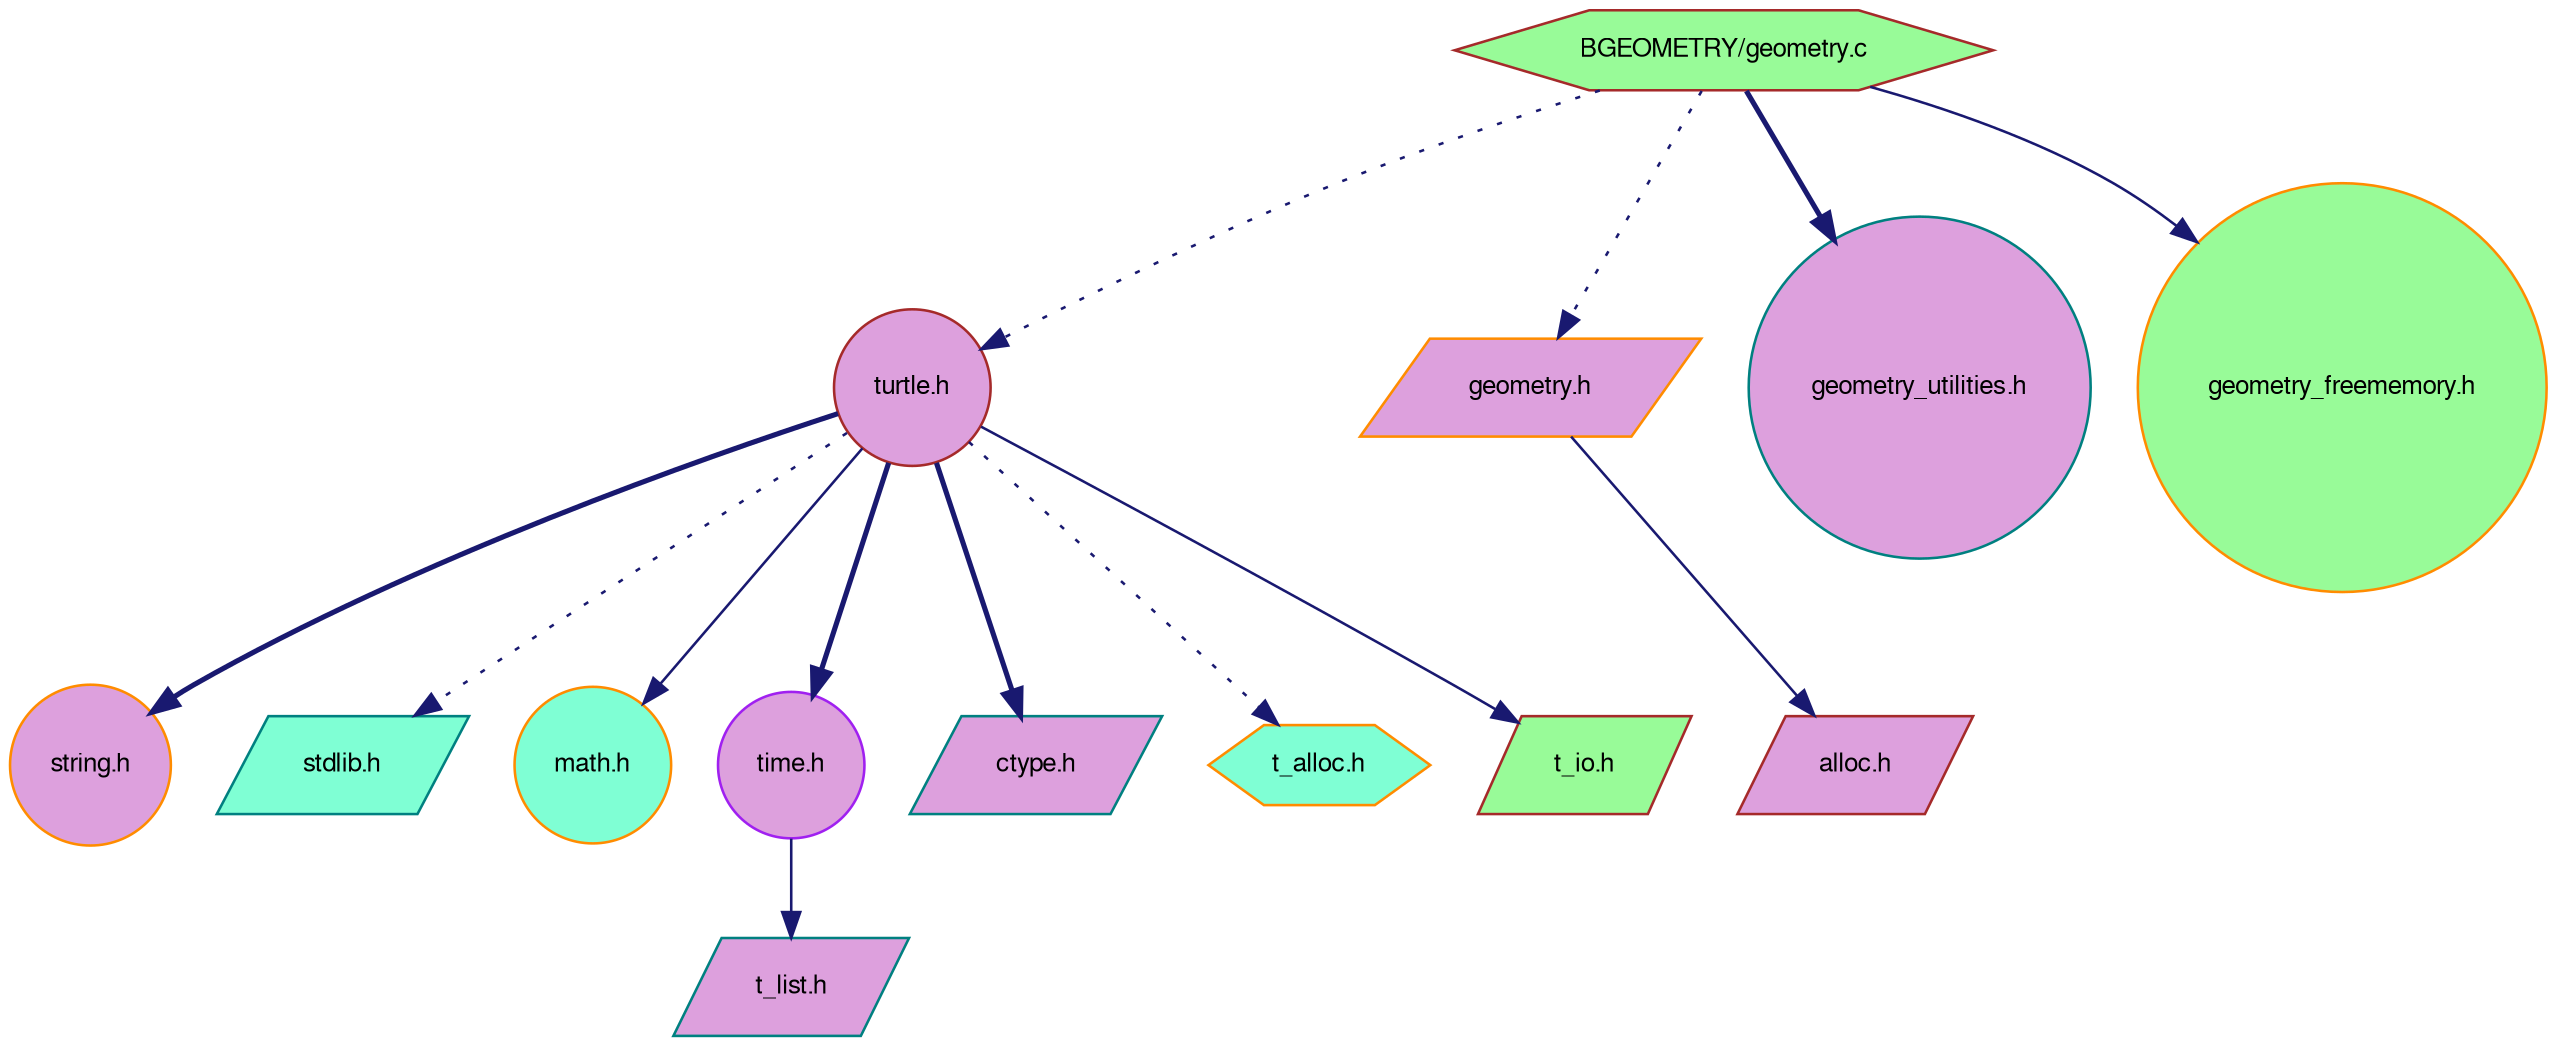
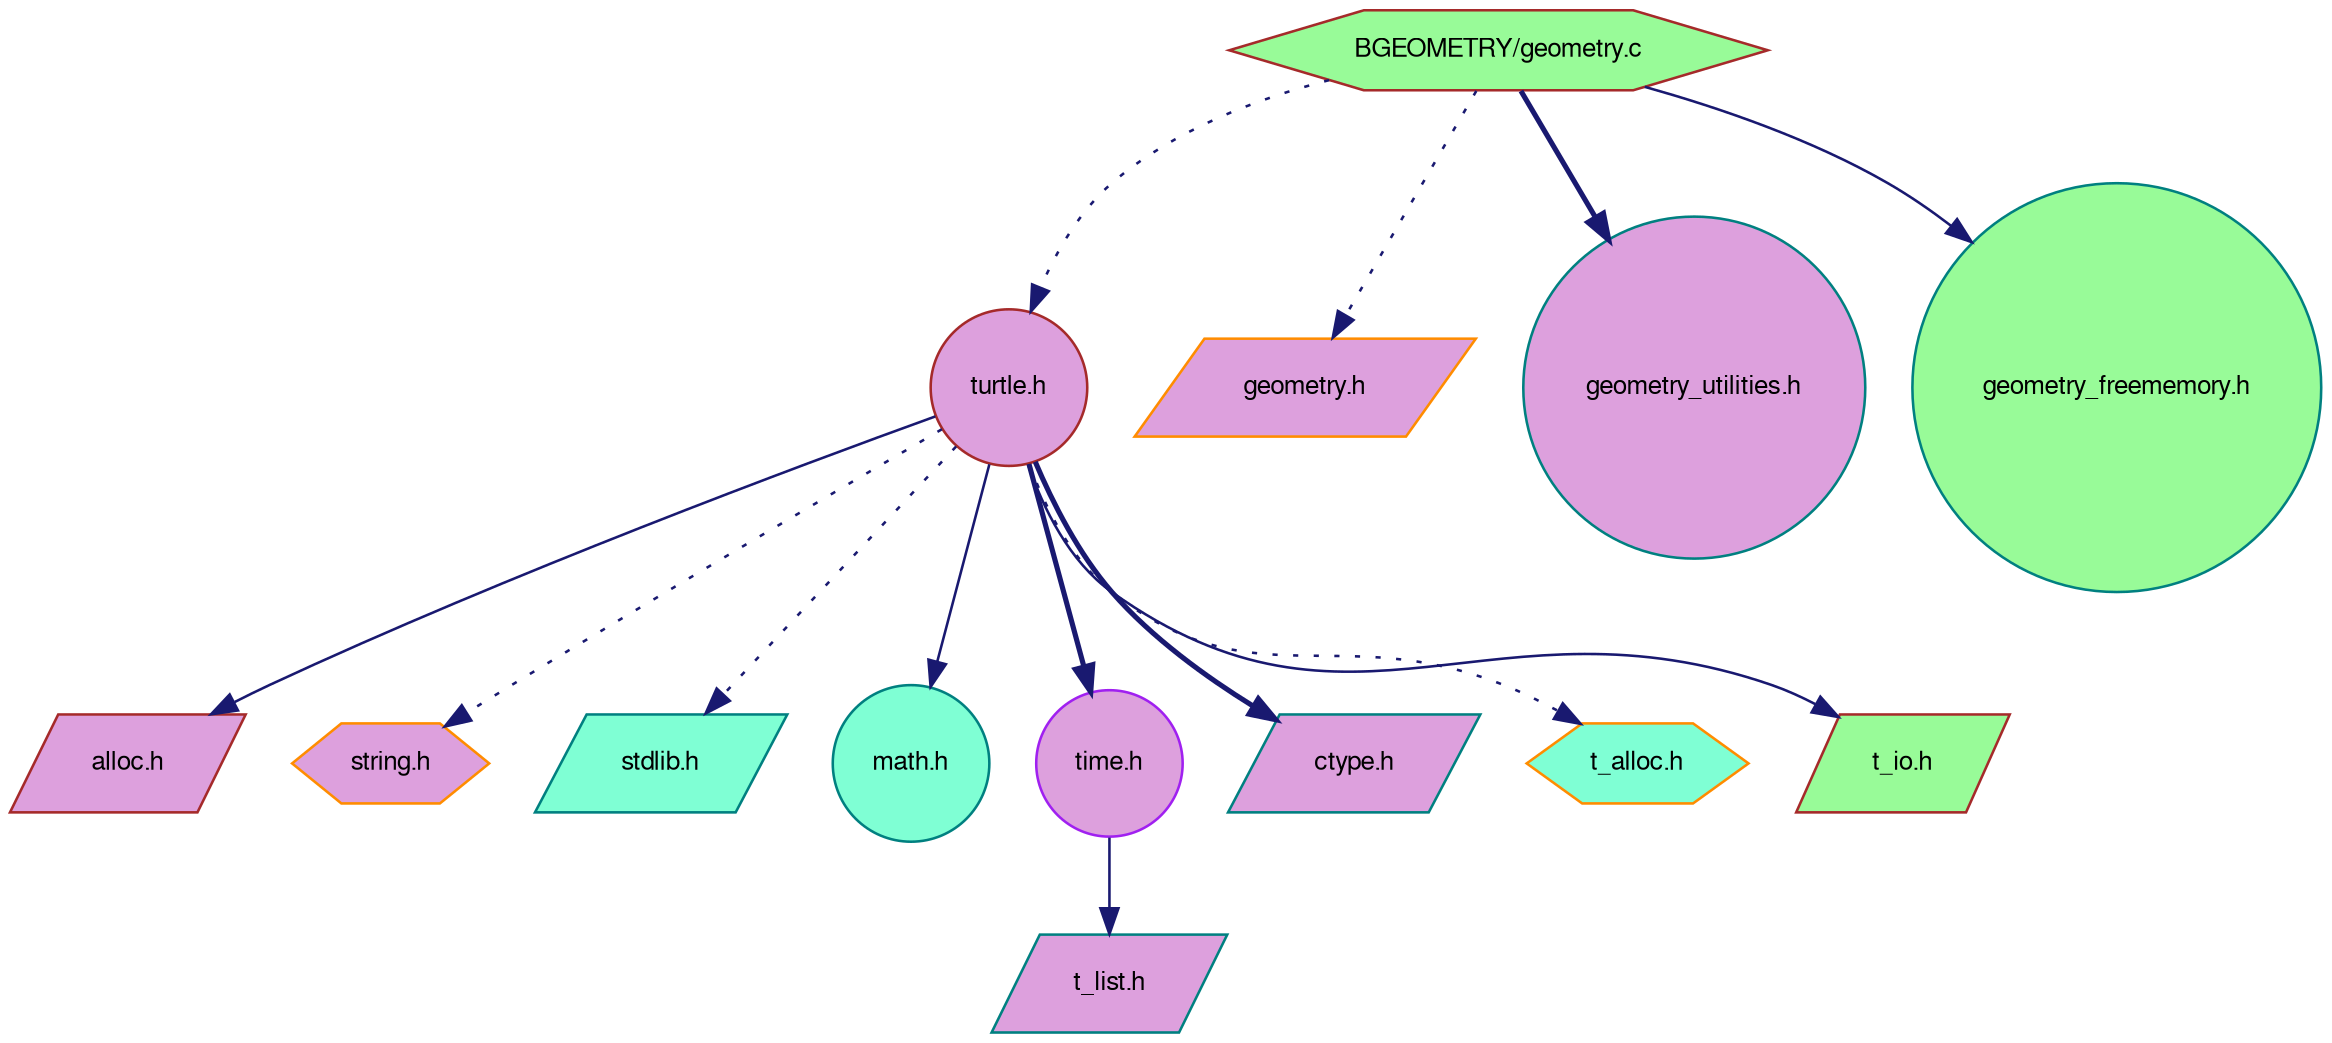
(2342, 388) -> (2117, 388)
(498, 539) -> (704, 570)
(1684, 566) -> (582, 551)
(90, 765) -> (391, 763)
(593, 765) -> (911, 763)
